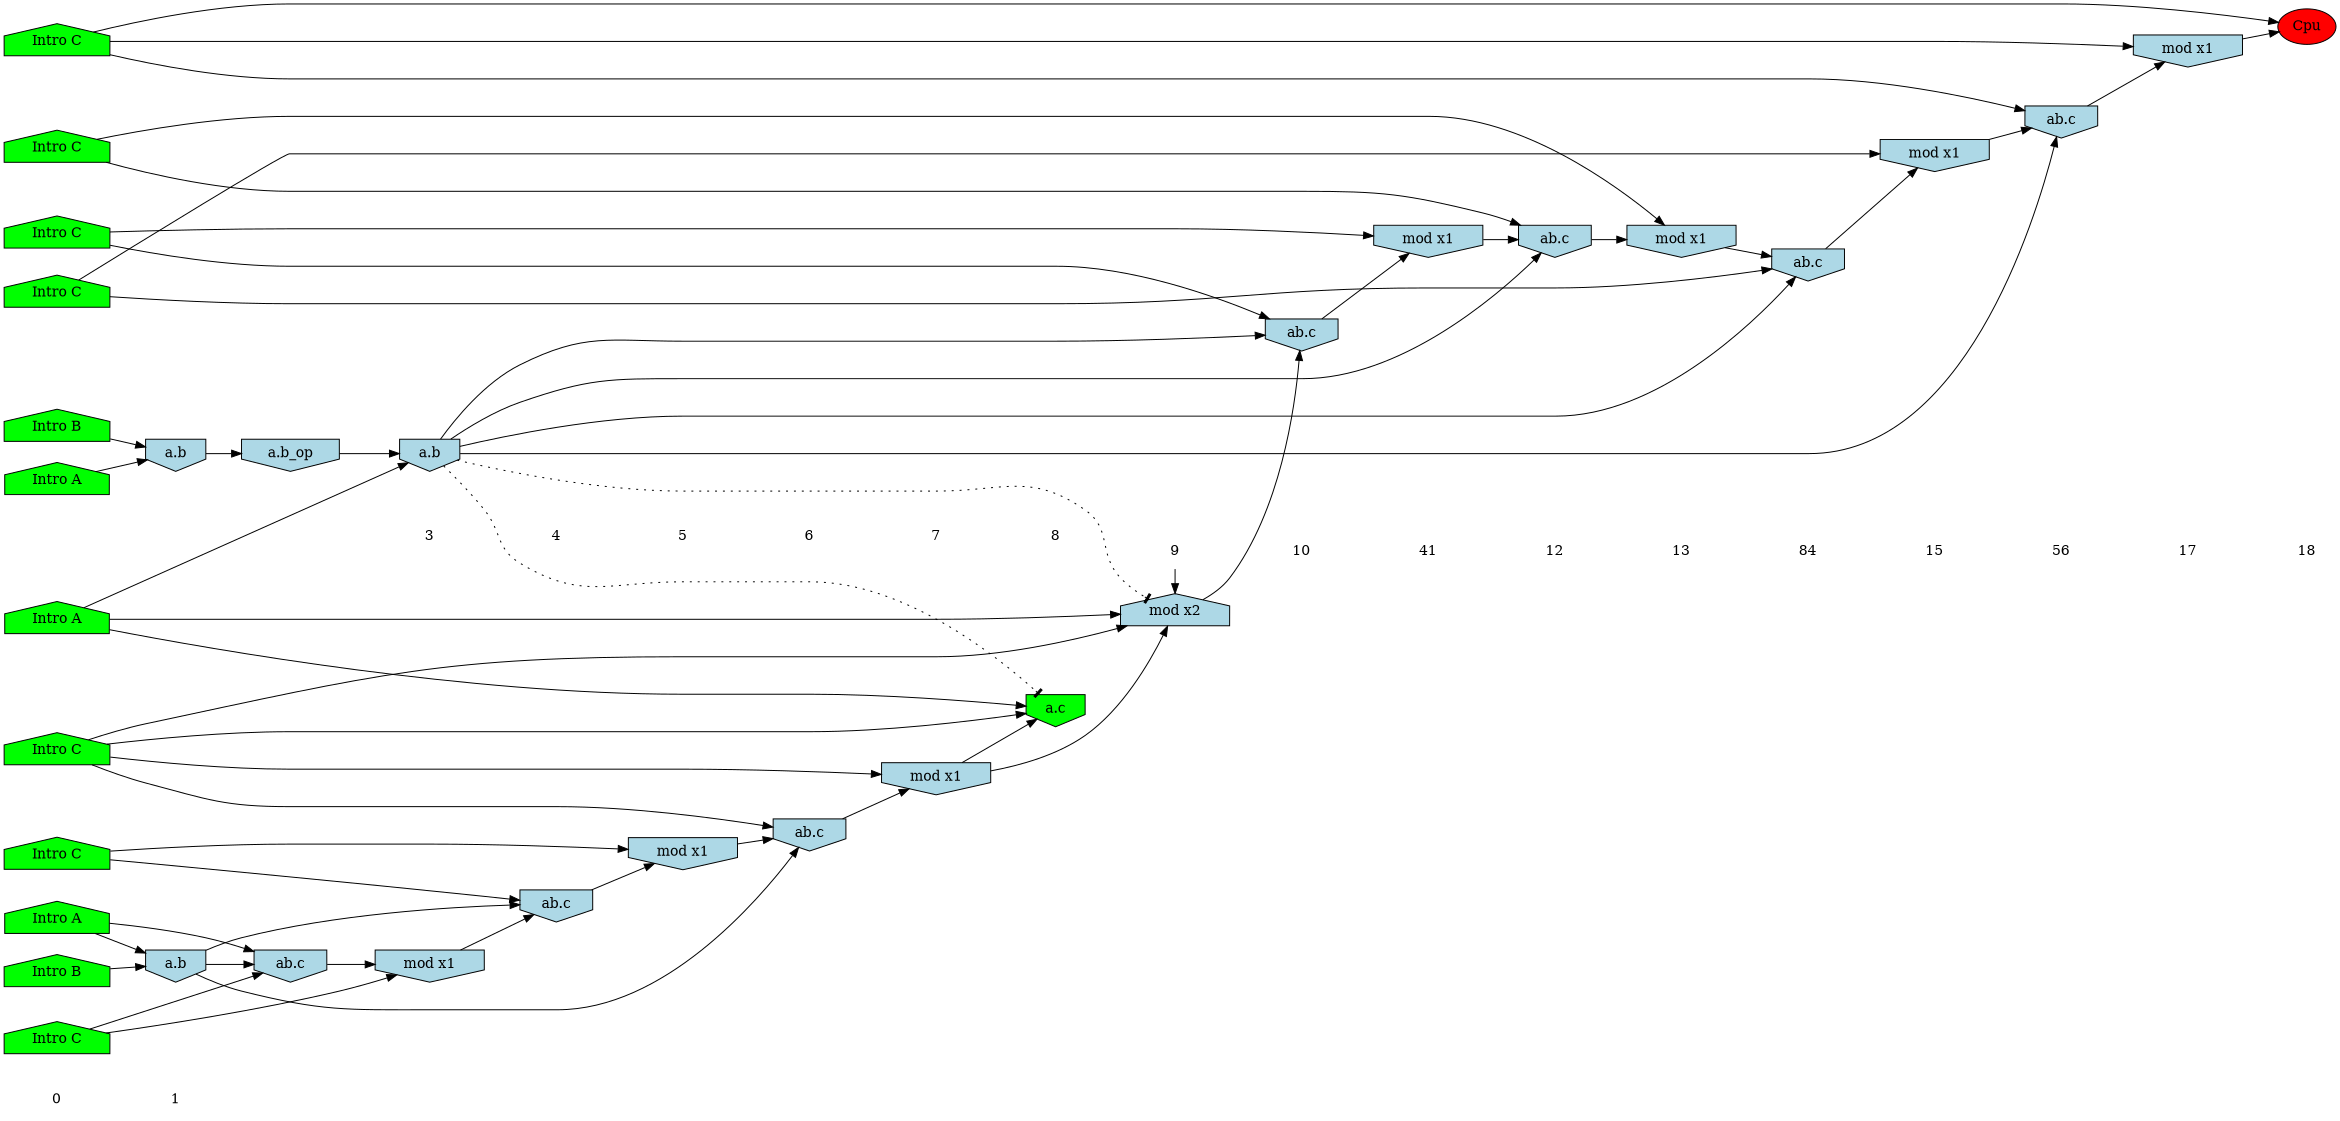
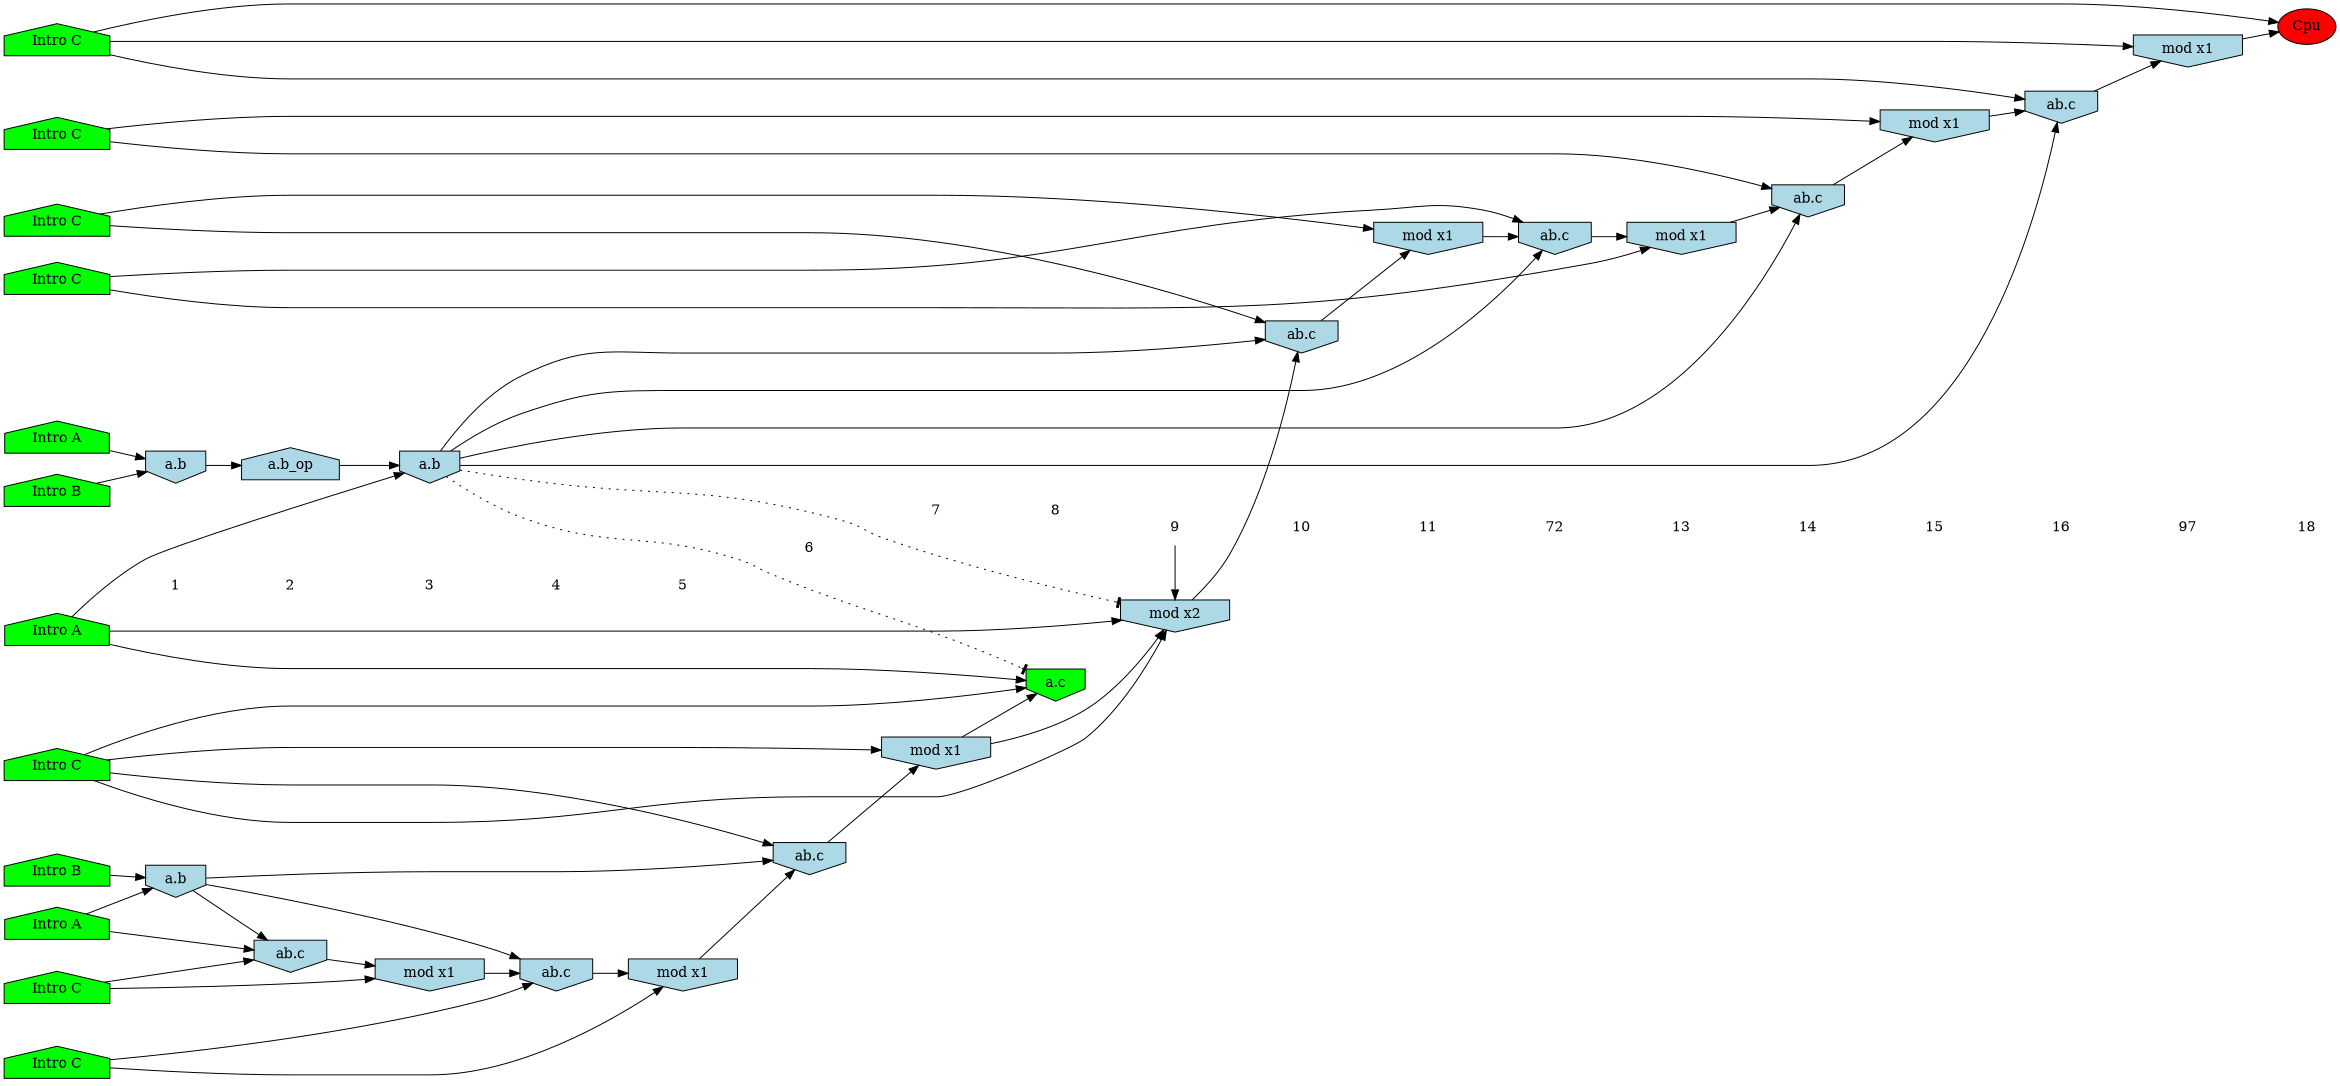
(290, 454) -> (290, 465)
(1428, 551) -> (1428, 528)
(1555, 551) -> (1555, 528)
(1808, 551) -> (1808, 528)
(2061, 551) -> (2061, 528)
(2188, 551) -> (2188, 528)
none -> (290, 586)
(1175, 611) -> (1175, 614)
(57, 1100) -> none
